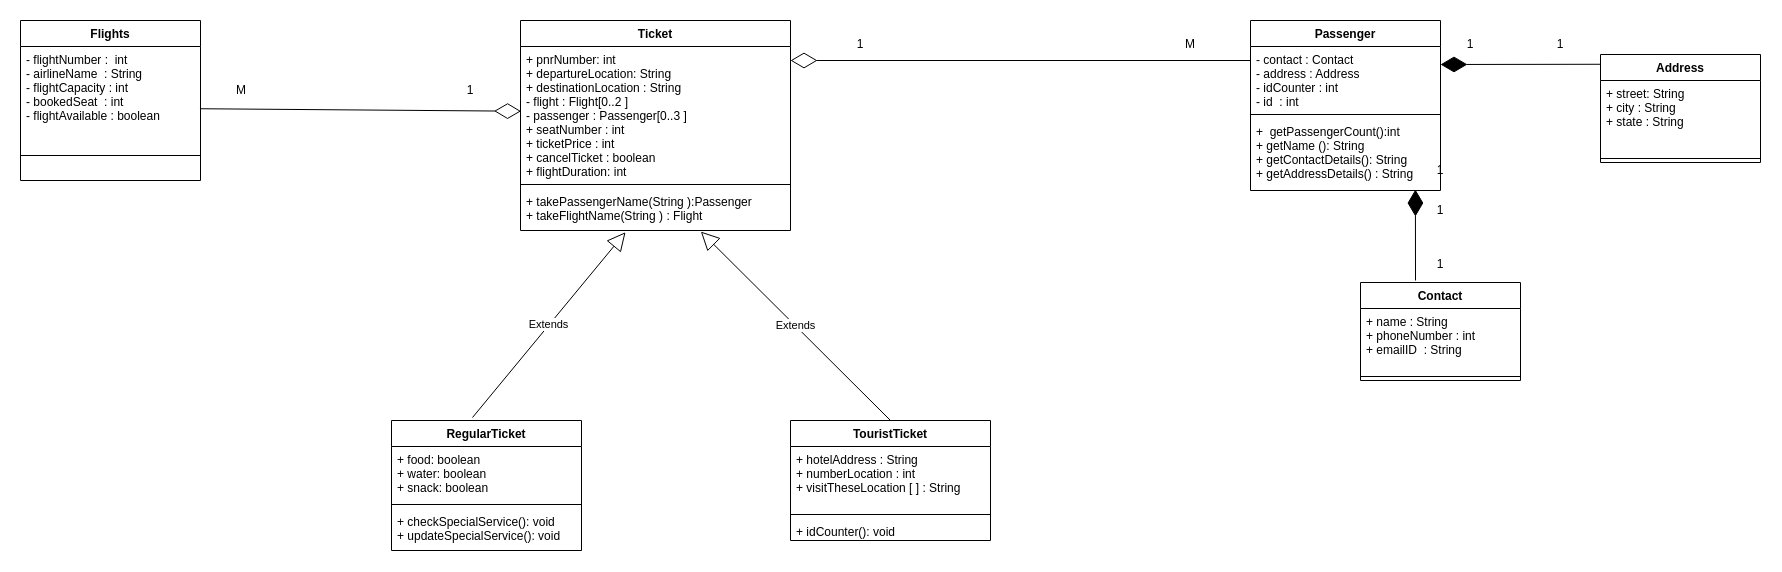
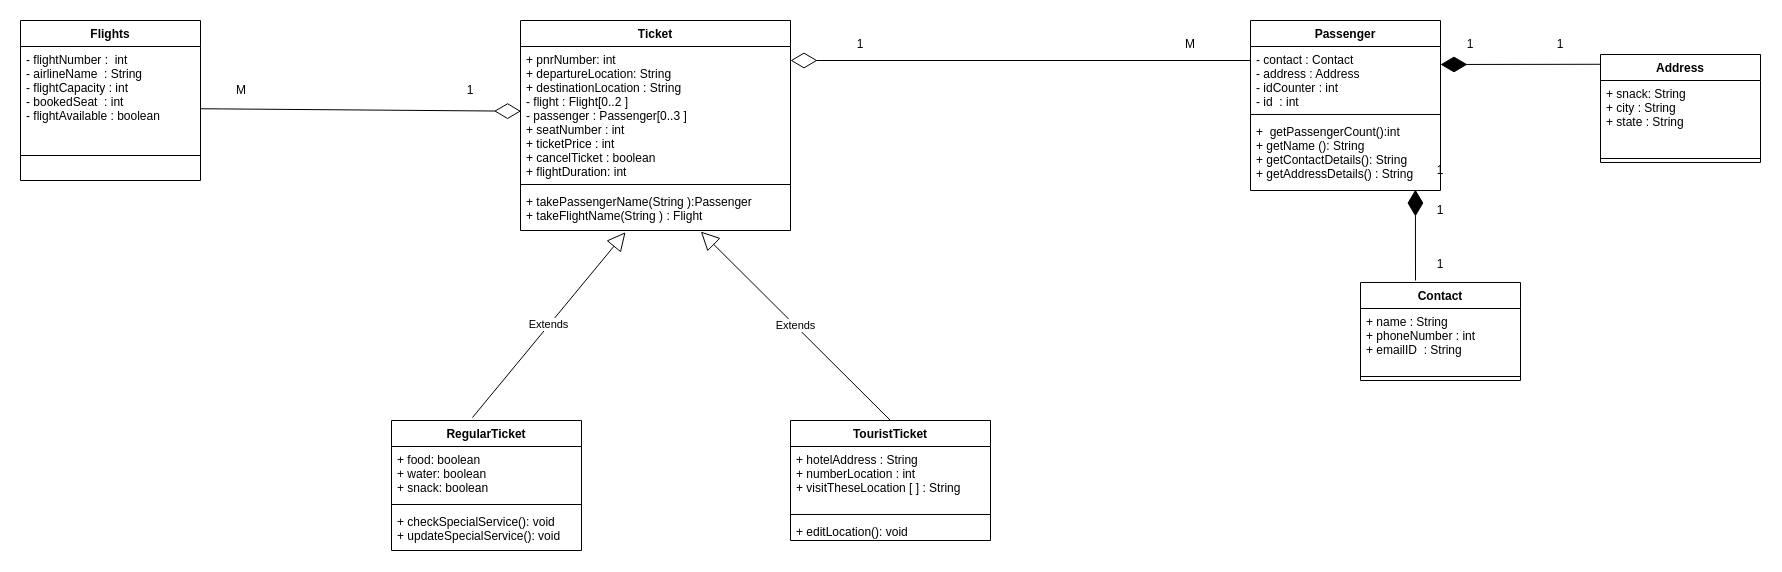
(1654, 94) -> (1650, 94)
(852, 532) -> (861, 532)
